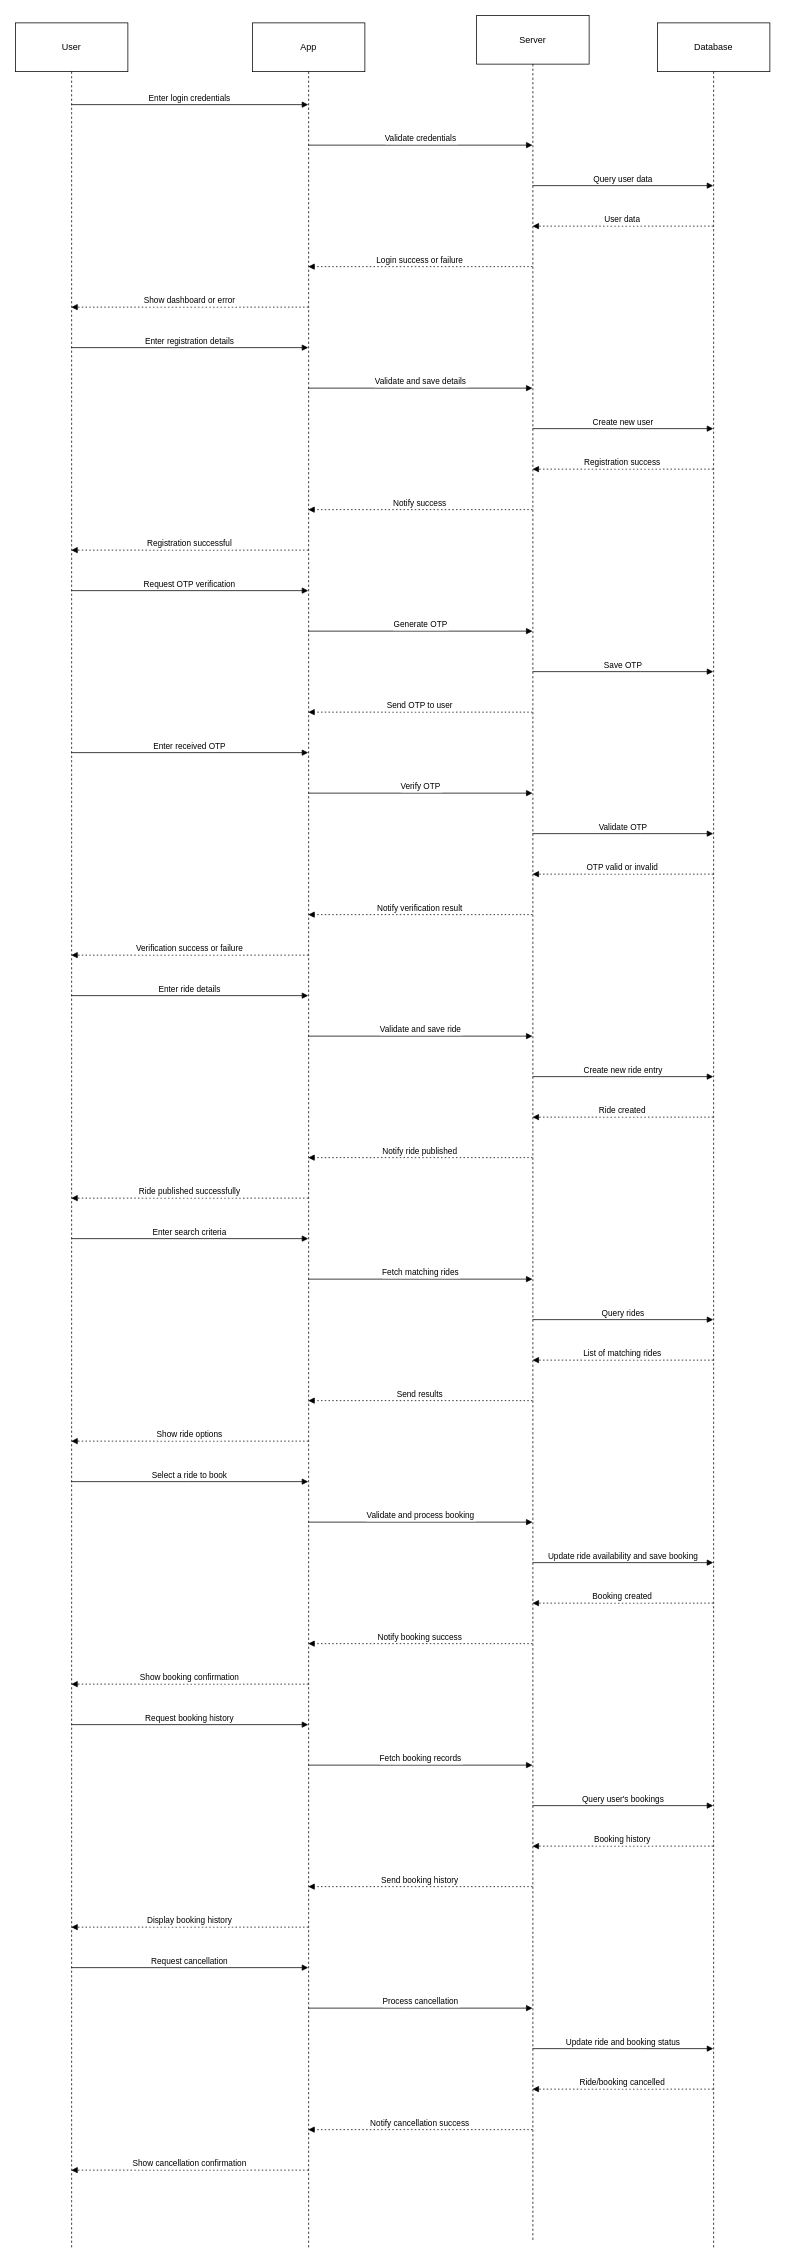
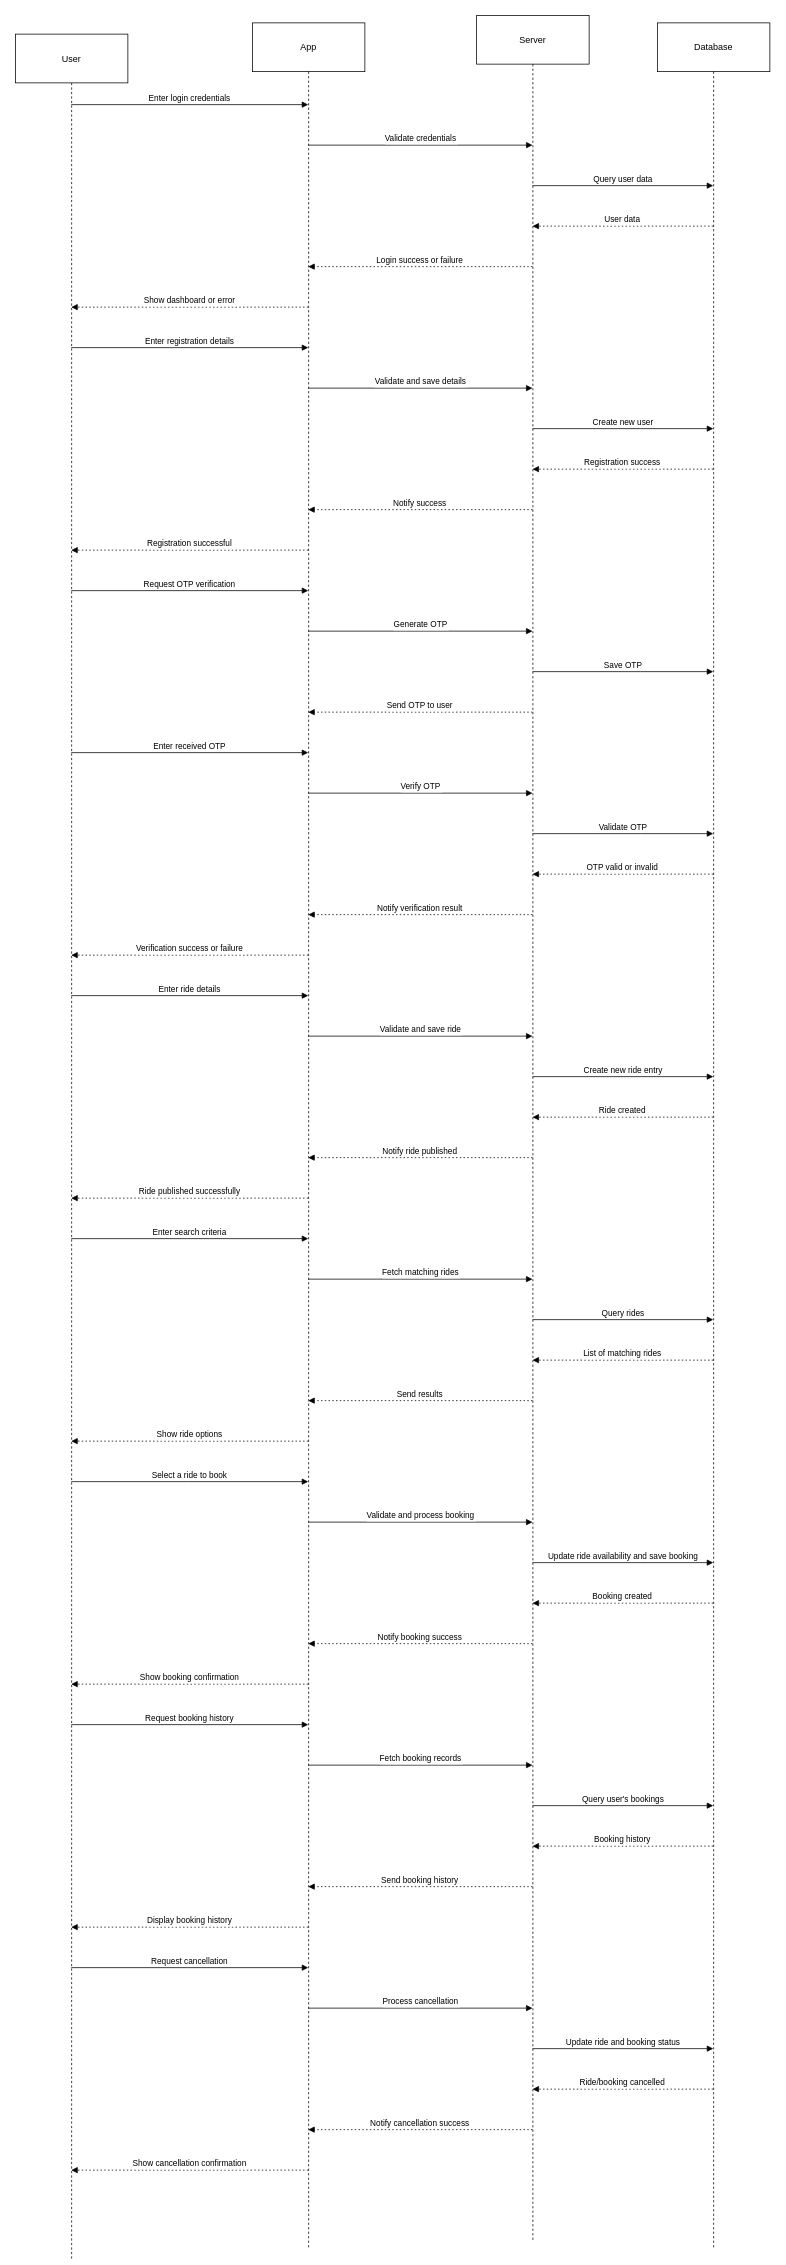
(72, 1136) -> (72, 1147)
